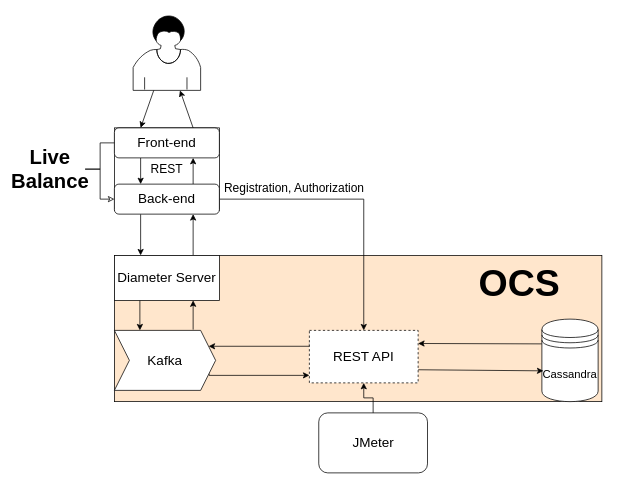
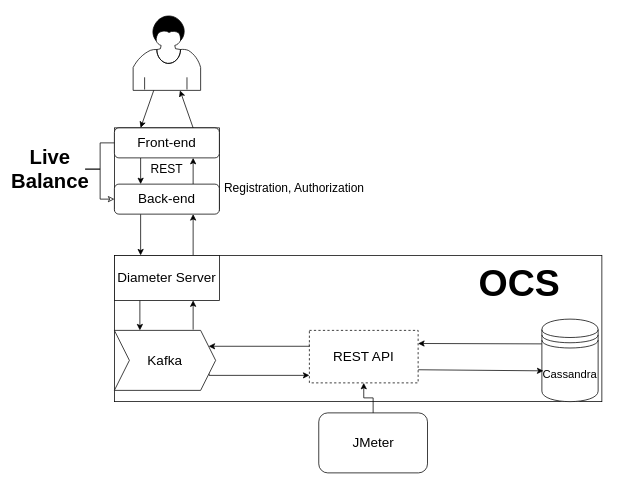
(364, 260) -> none
(358, 329) -> (358, 329)
